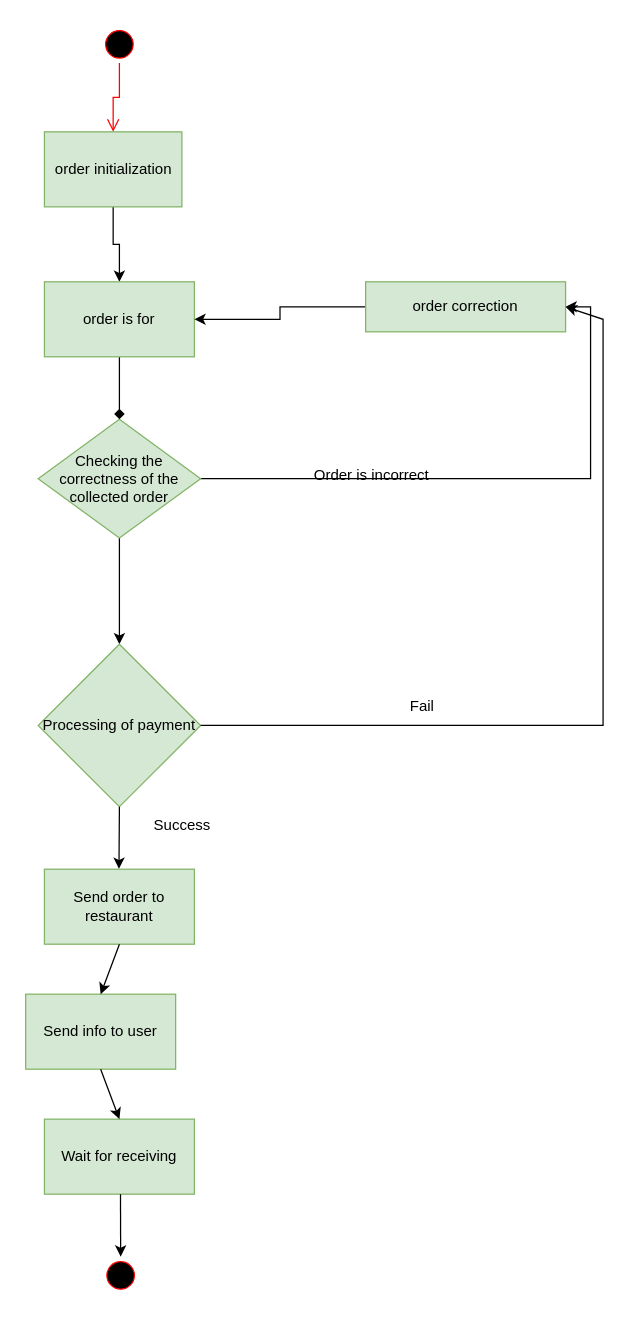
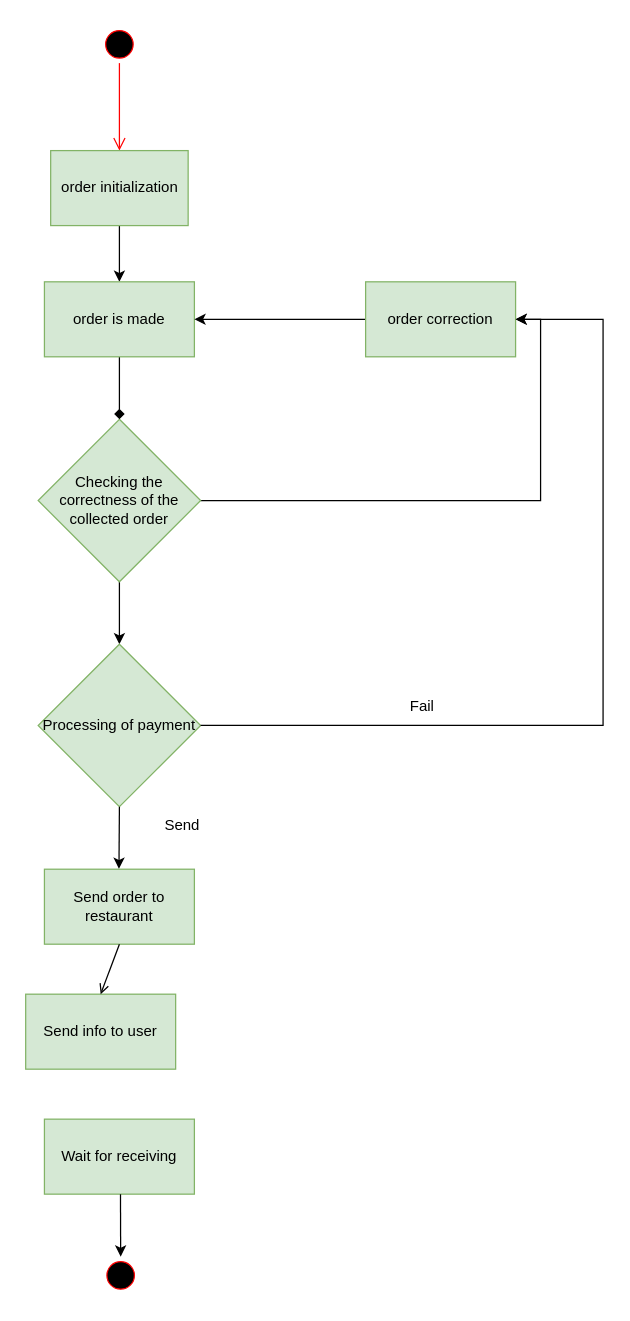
(113, 169) -> (119, 188)
(466, 307) -> (441, 319)
(119, 319) -> (119, 319)
(372, 476) -> none
(119, 479) -> (119, 501)
(183, 826) -> (183, 826)
(104, 985) -> (103, 987)
(108, 1090) -> none
